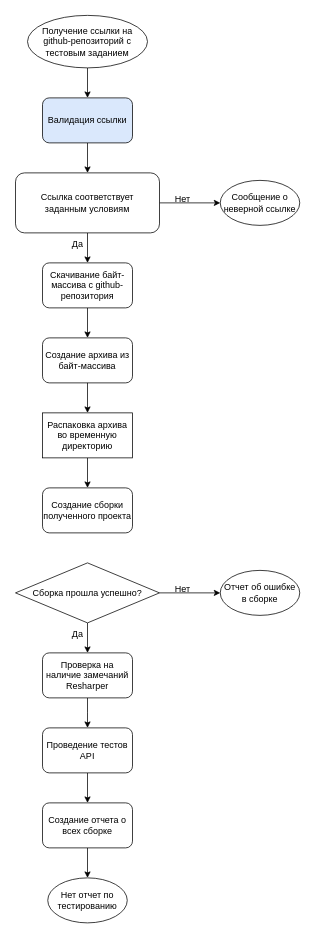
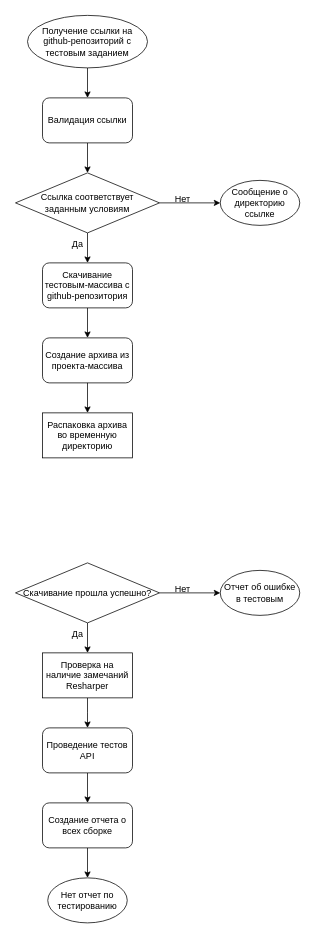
(87, 120) -> (87, 120)
(87, 203) -> (87, 203)
(260, 203) -> (260, 203)
(87, 285) -> (87, 285)
(87, 360) -> (87, 360)
(87, 470) -> none
(87, 510) -> none
(87, 593) -> (87, 593)
(260, 593) -> (260, 593)
(87, 675) -> (87, 675)
